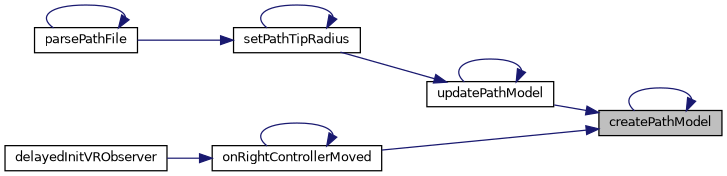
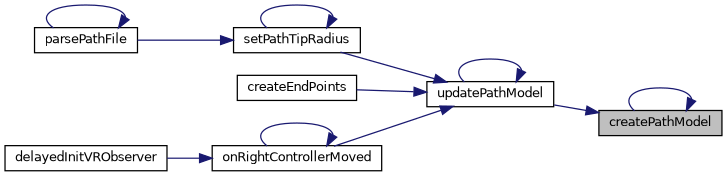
none -> (297, 88)
(484, 140) -> (387, 128)
